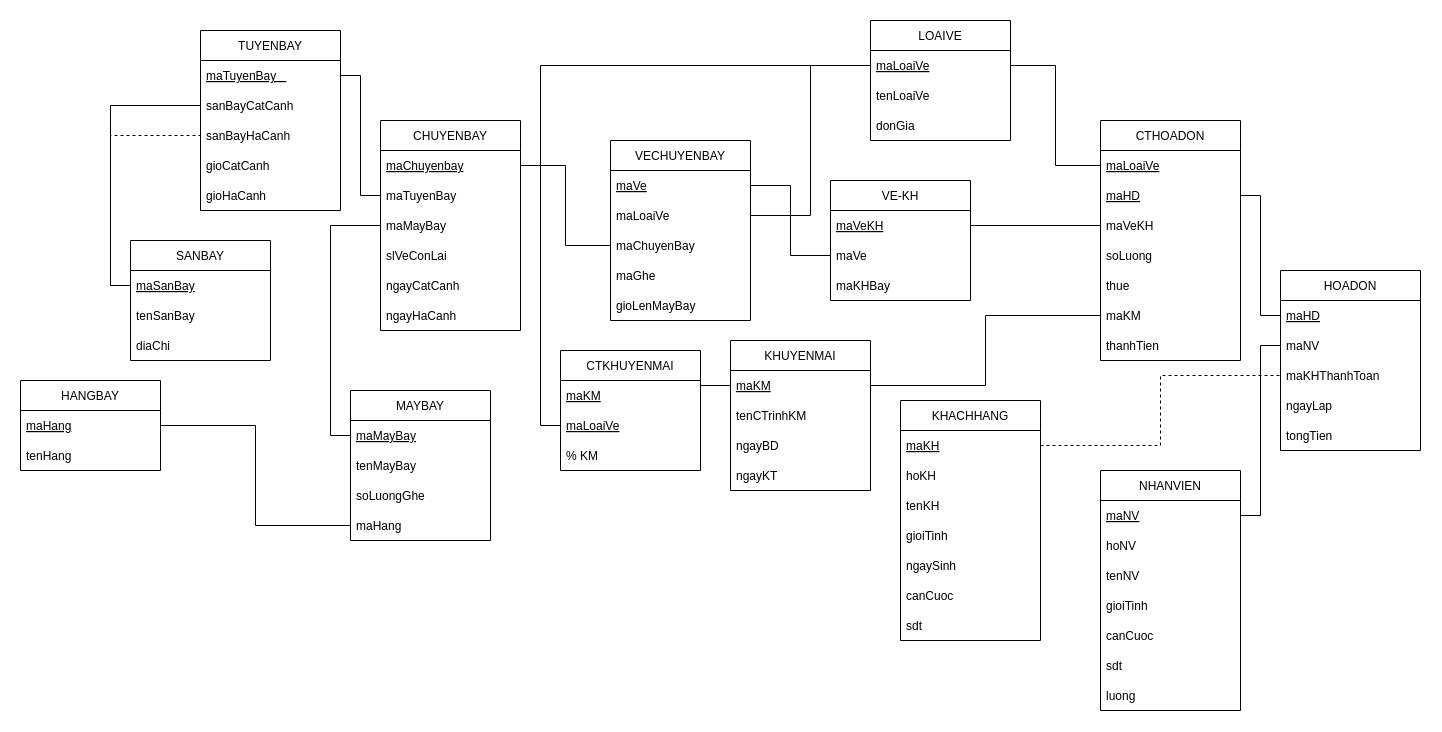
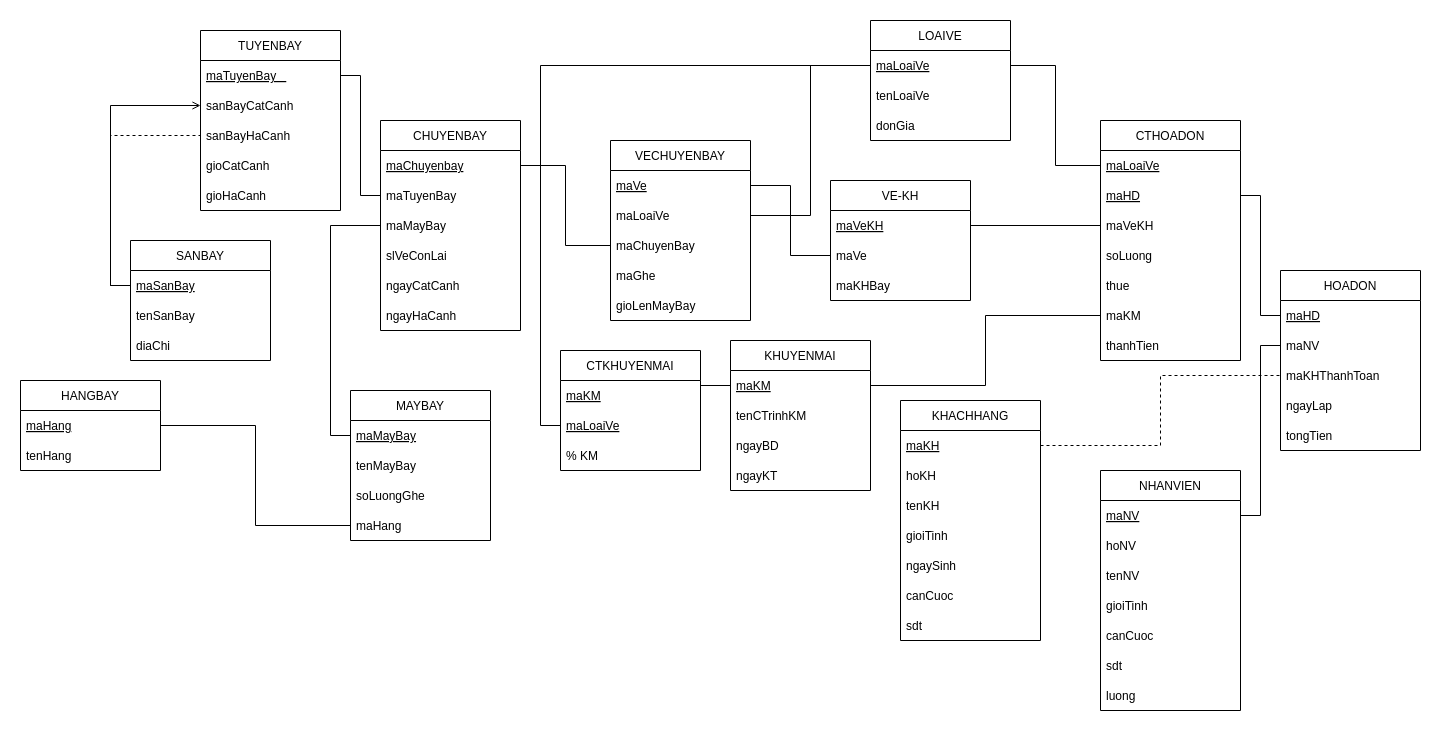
(195, 106) -> (194, 106)
